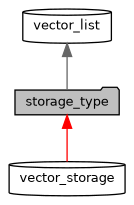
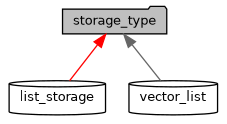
(67, 73) -> (146, 63)
(67, 179) -> (57, 98)
